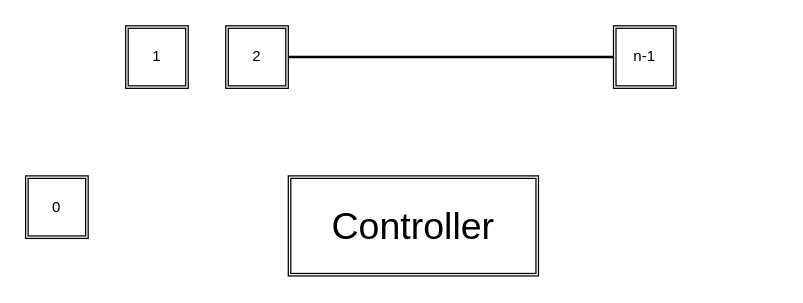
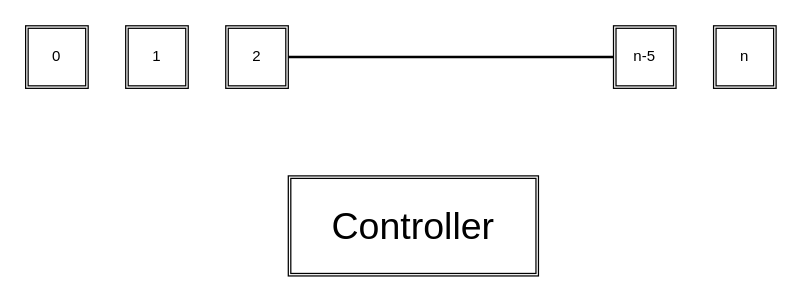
(644, 57) -> (644, 57)
none -> (744, 57)
(57, 207) -> (57, 57)
